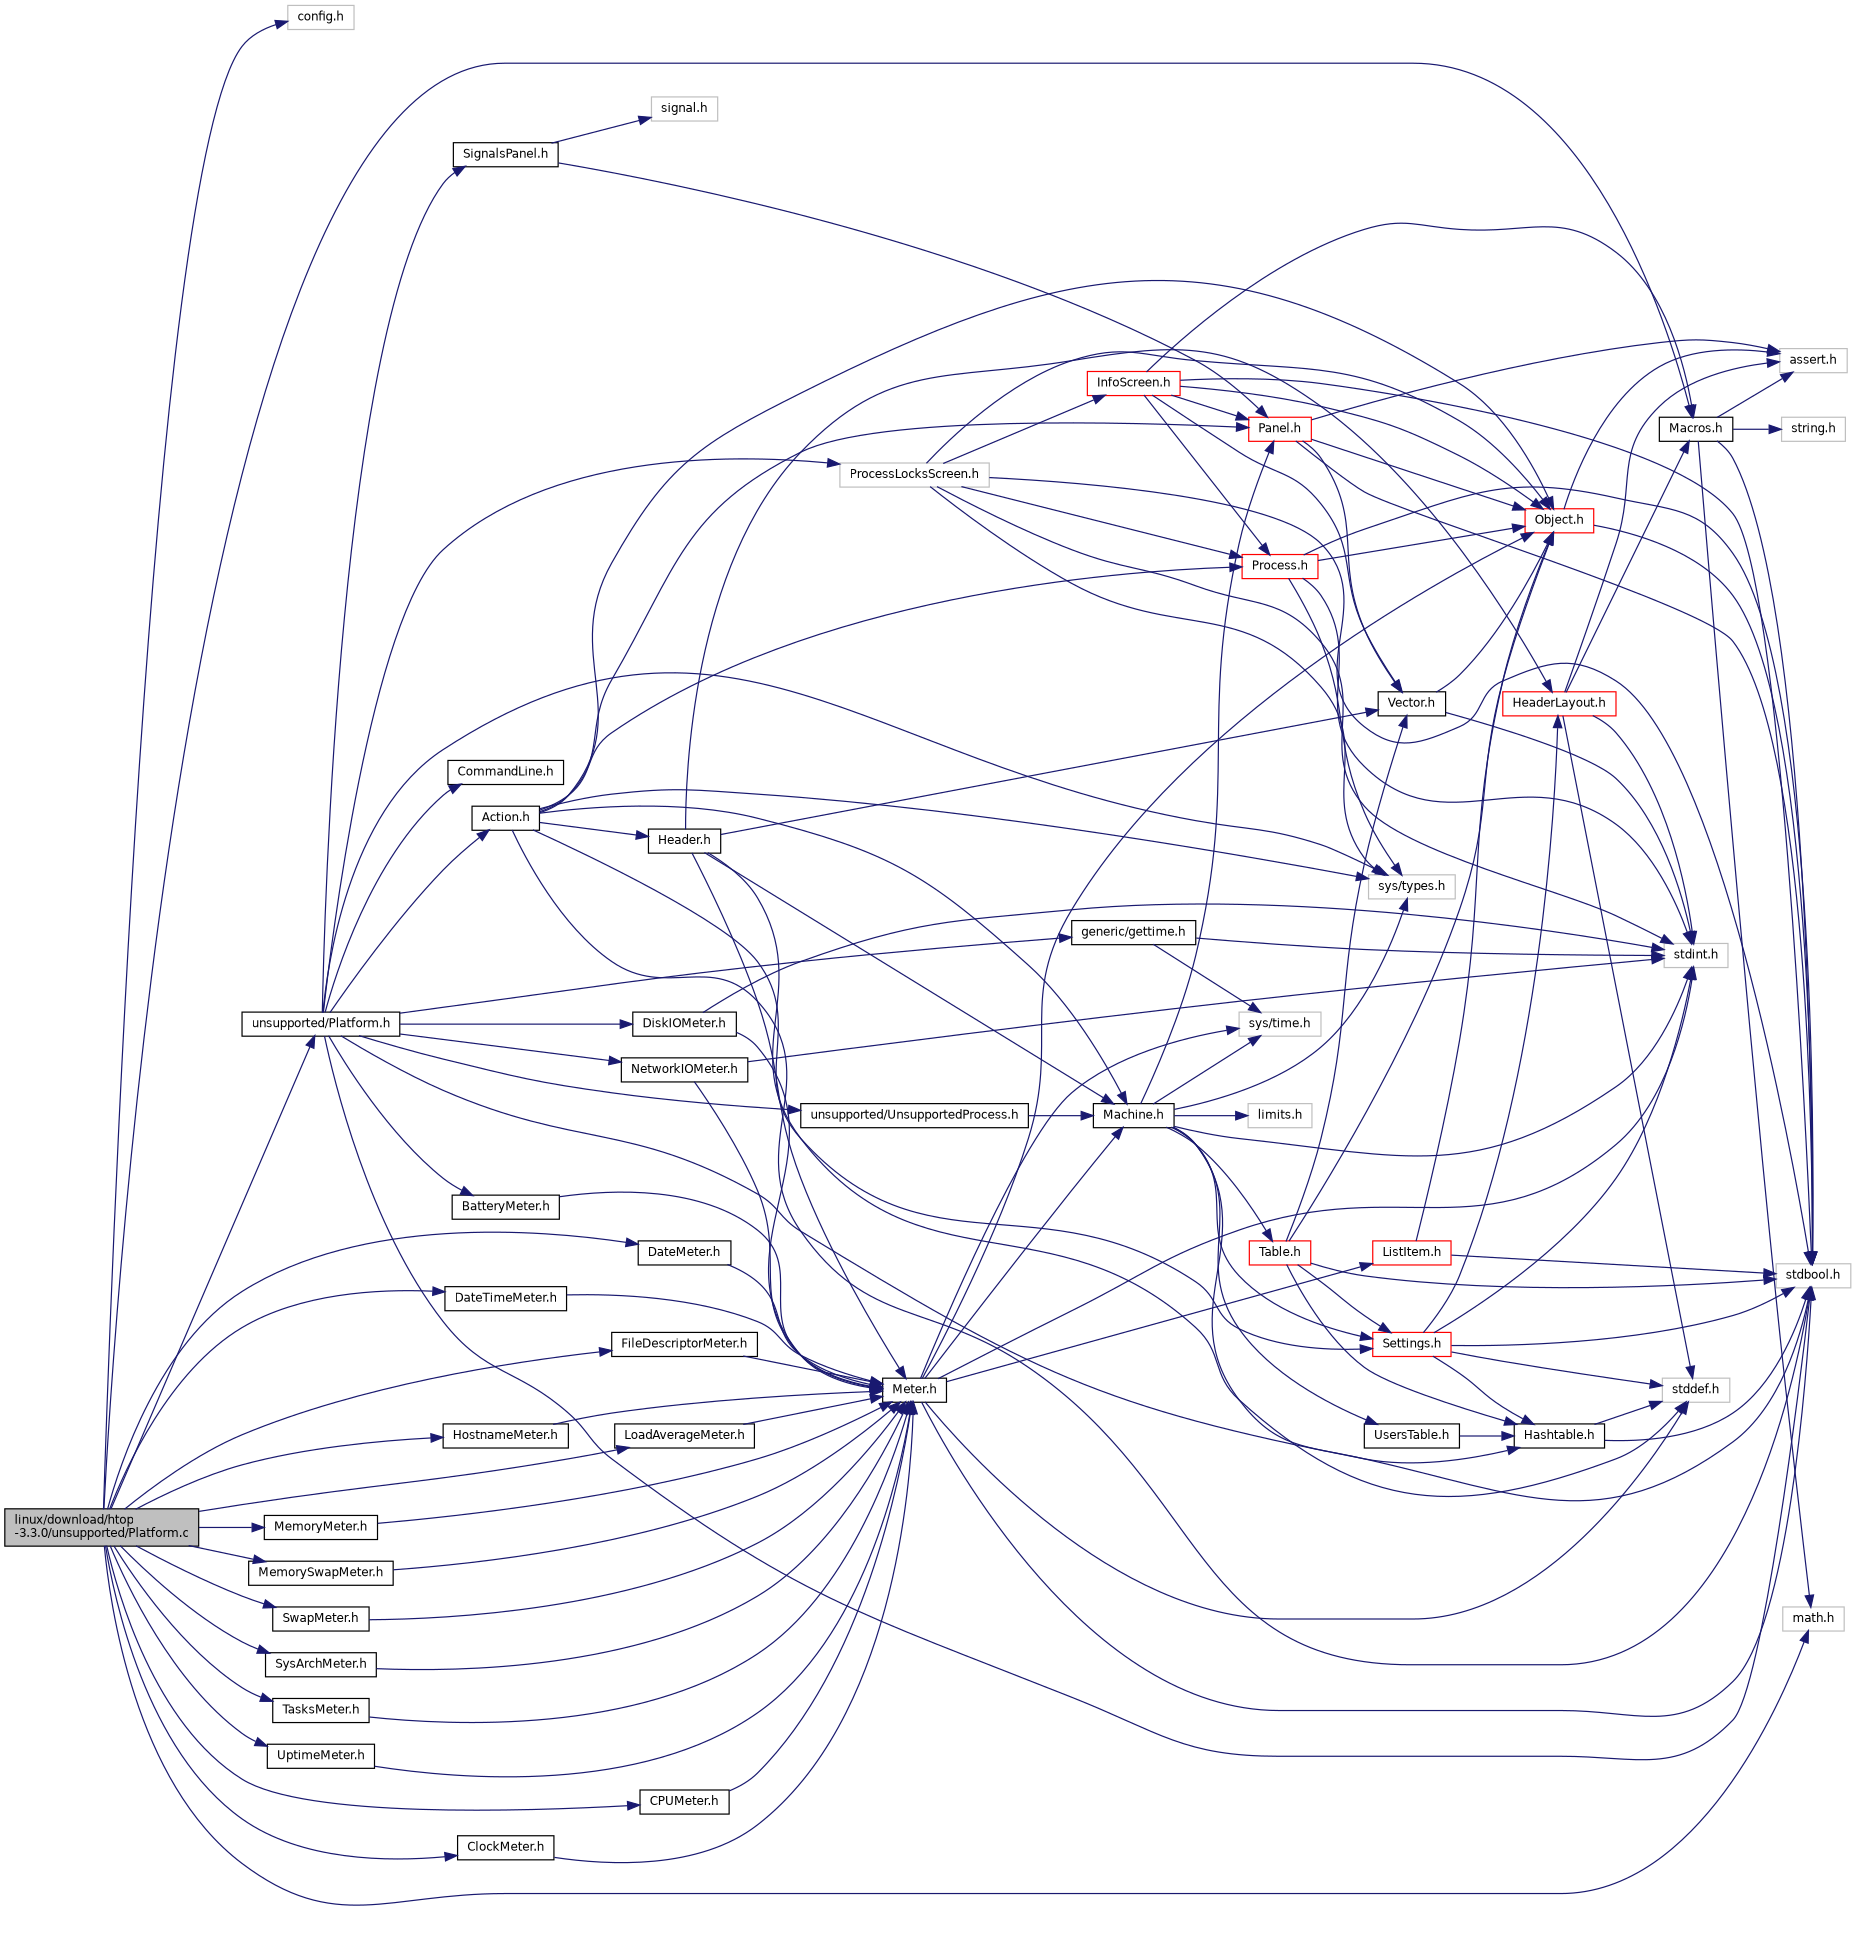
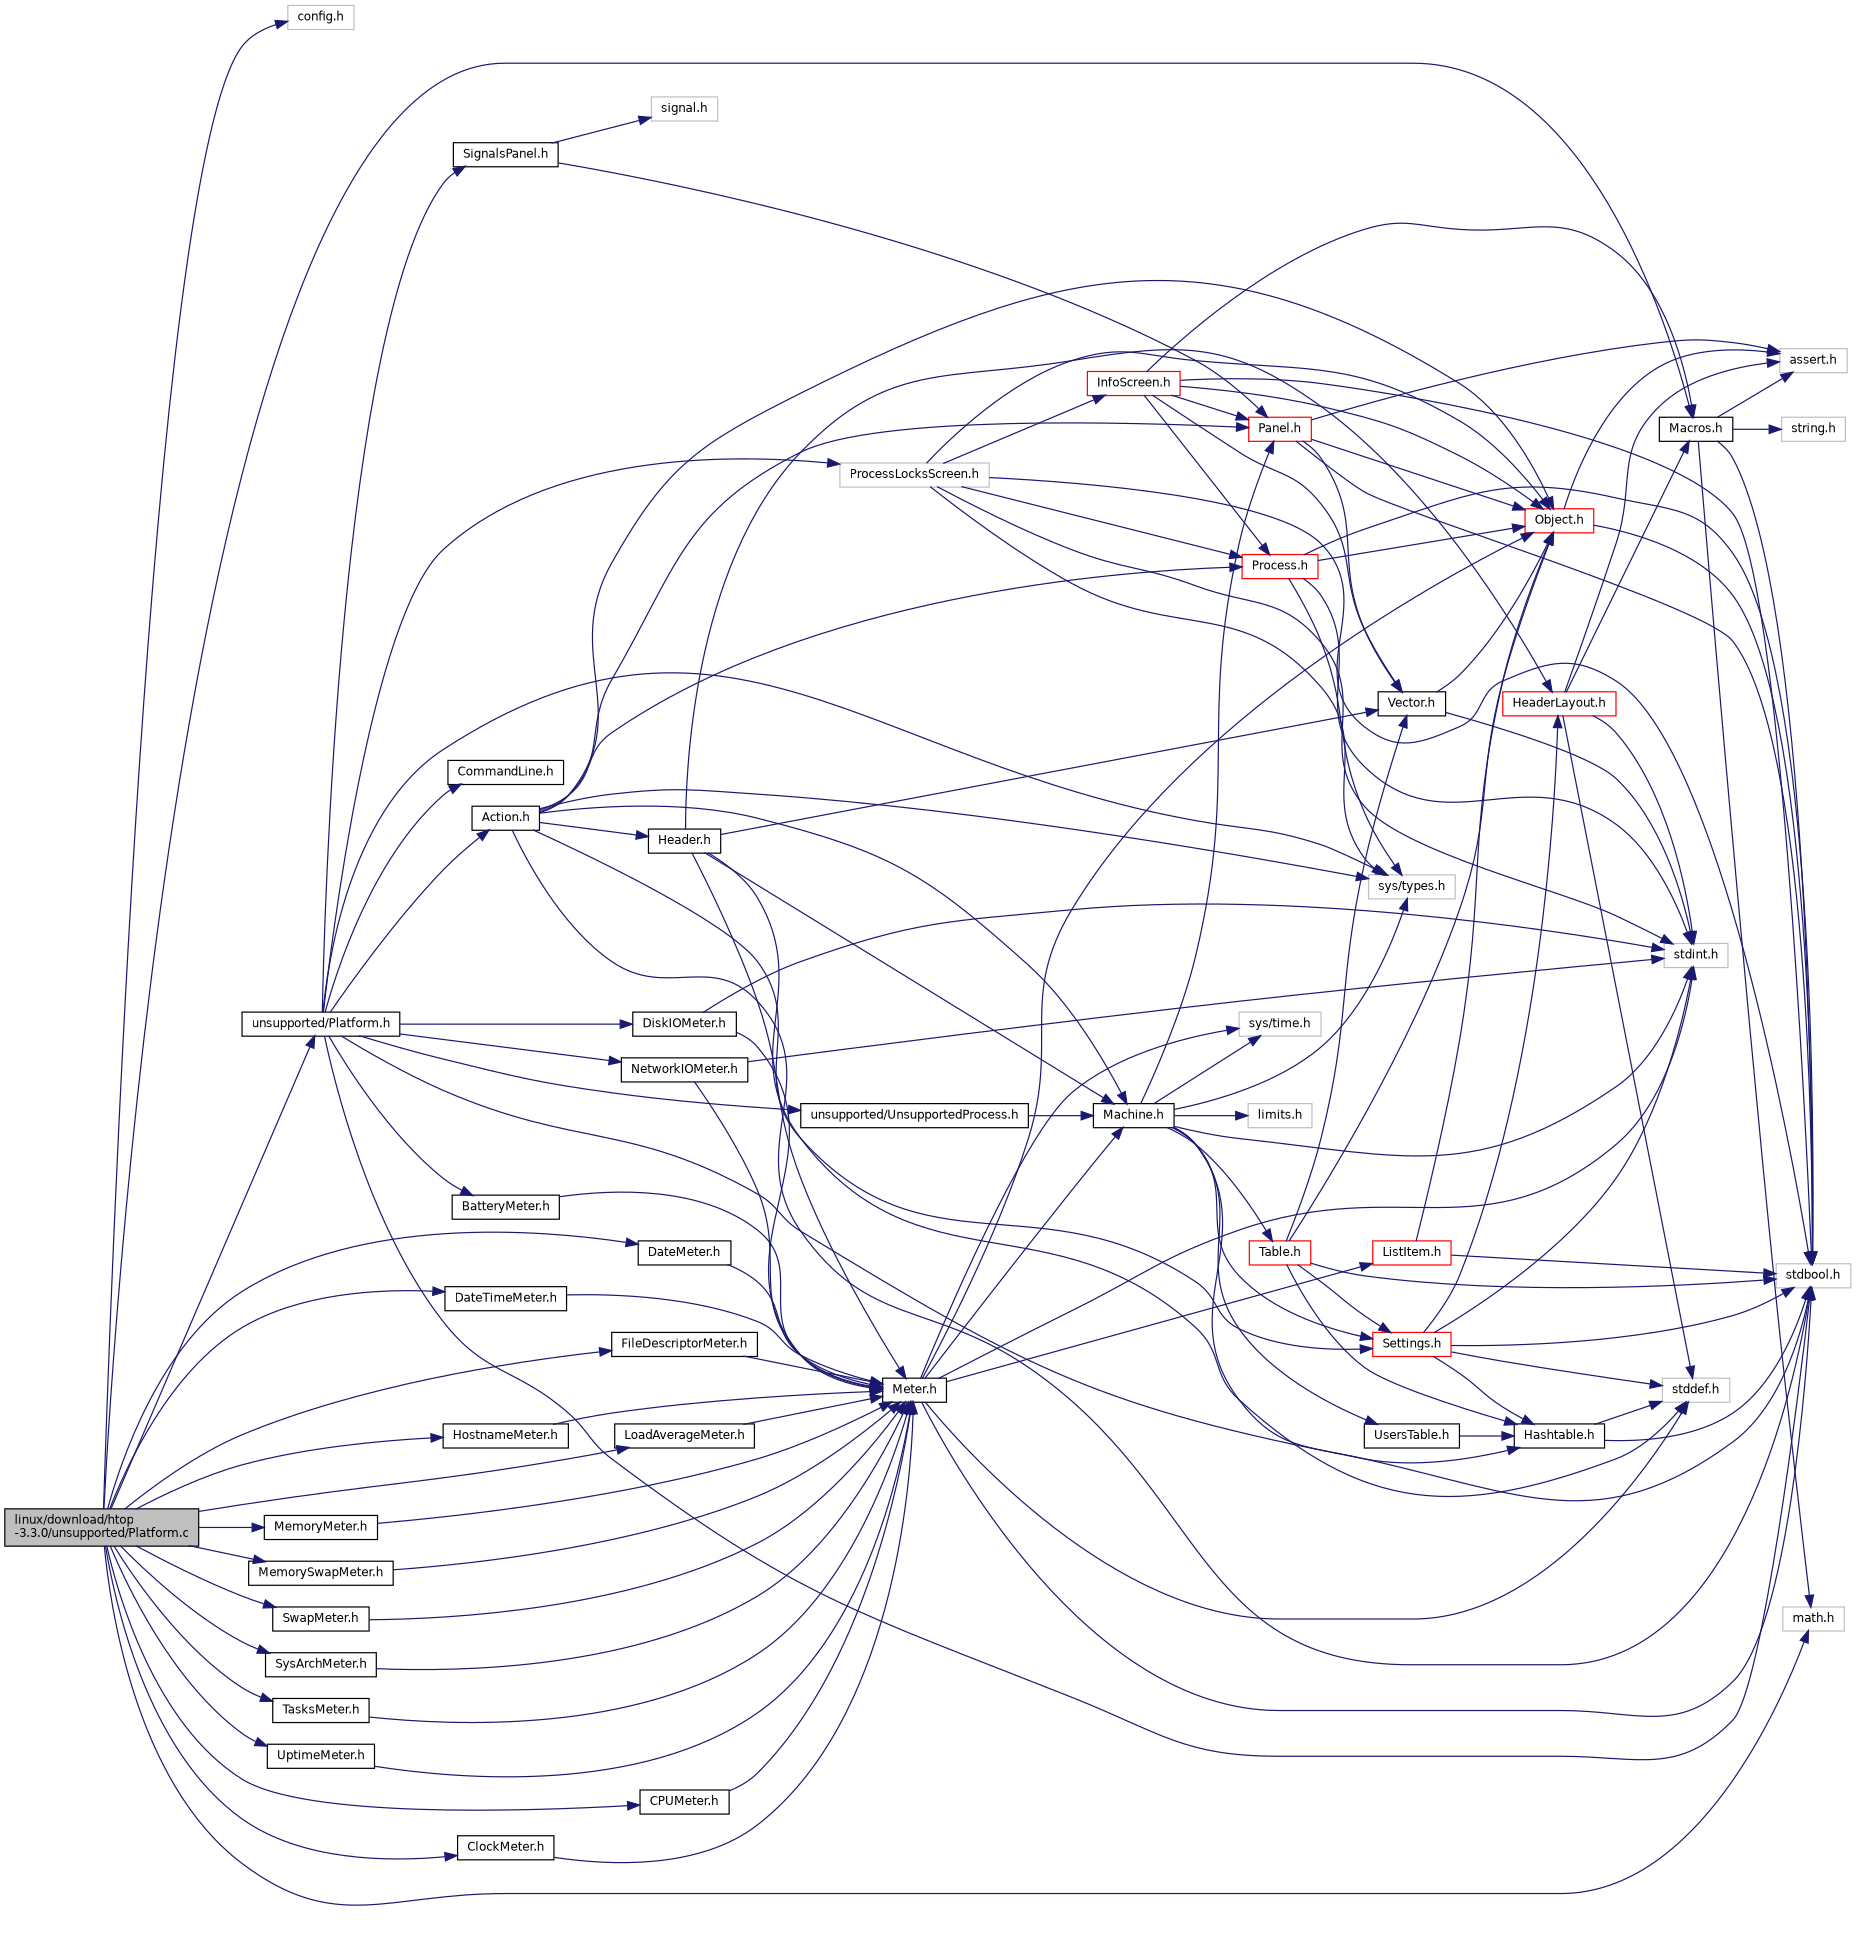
(1134, 933) -> none
